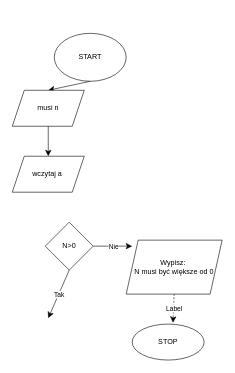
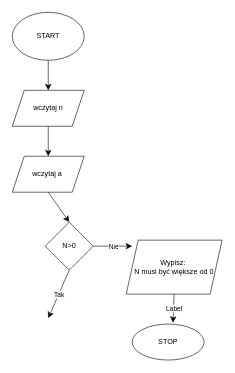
(90, 57) -> (48, 36)
(48, 108) -> (48, 108)
none -> (58, 206)
(174, 305) -> (174, 305)
